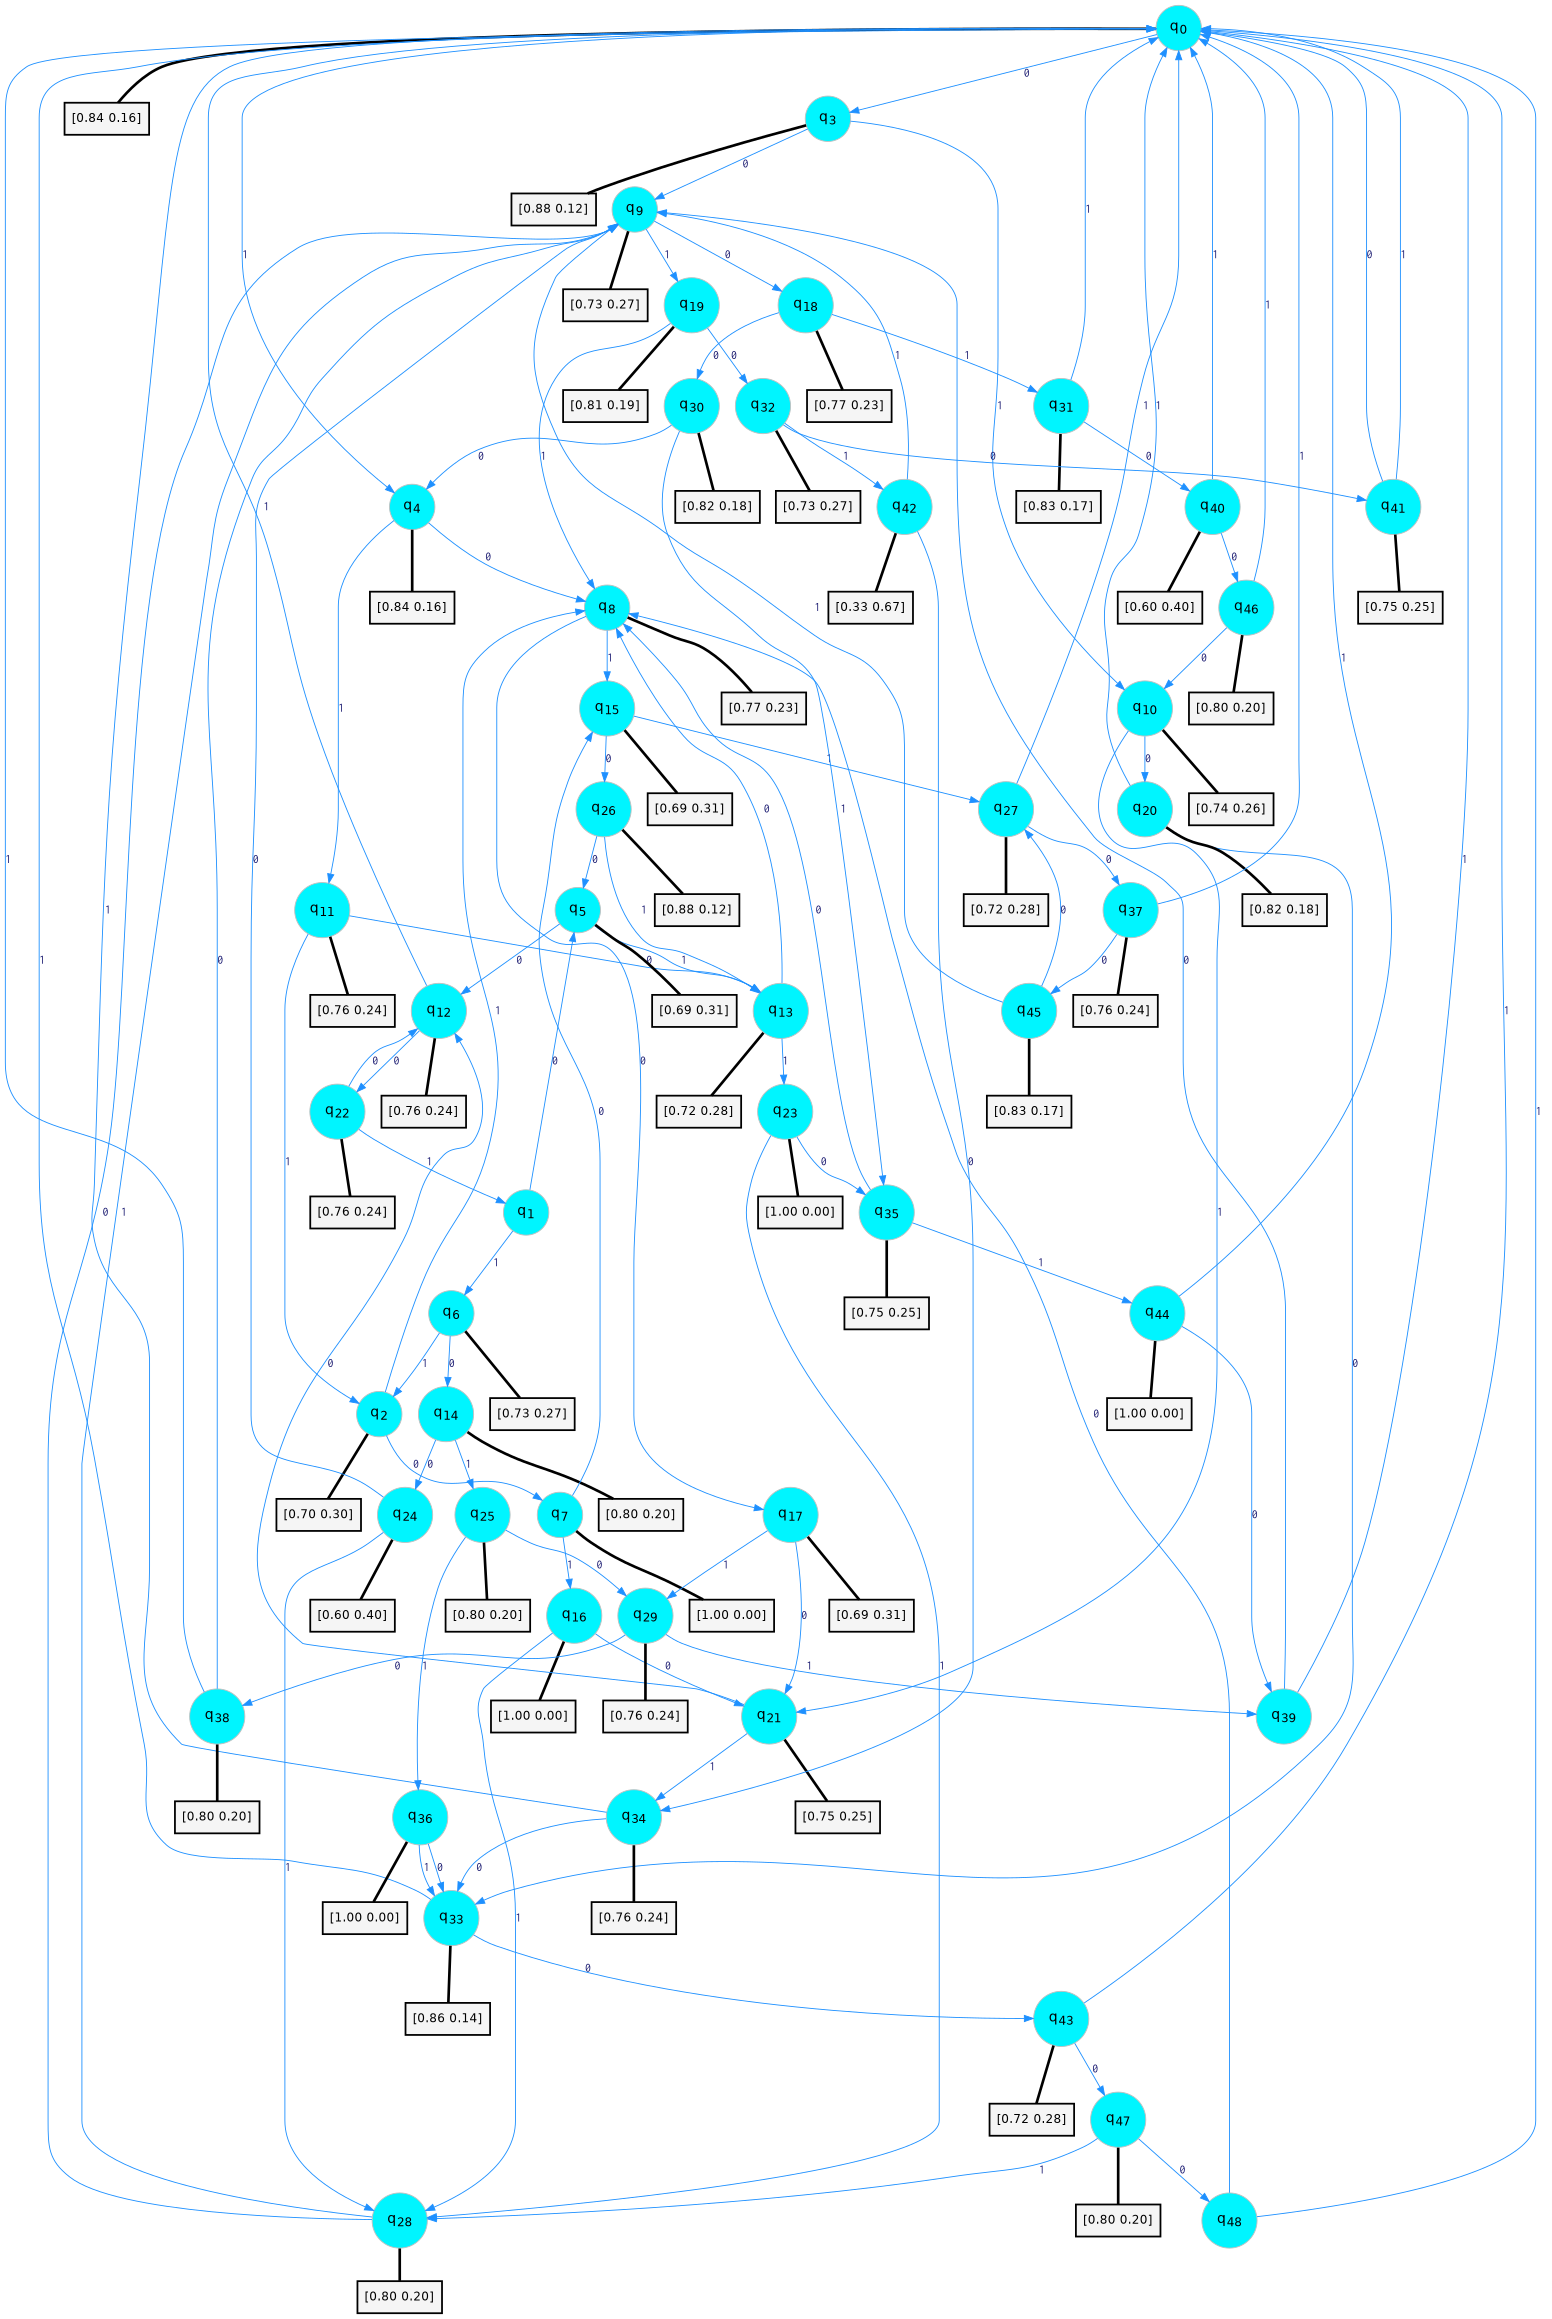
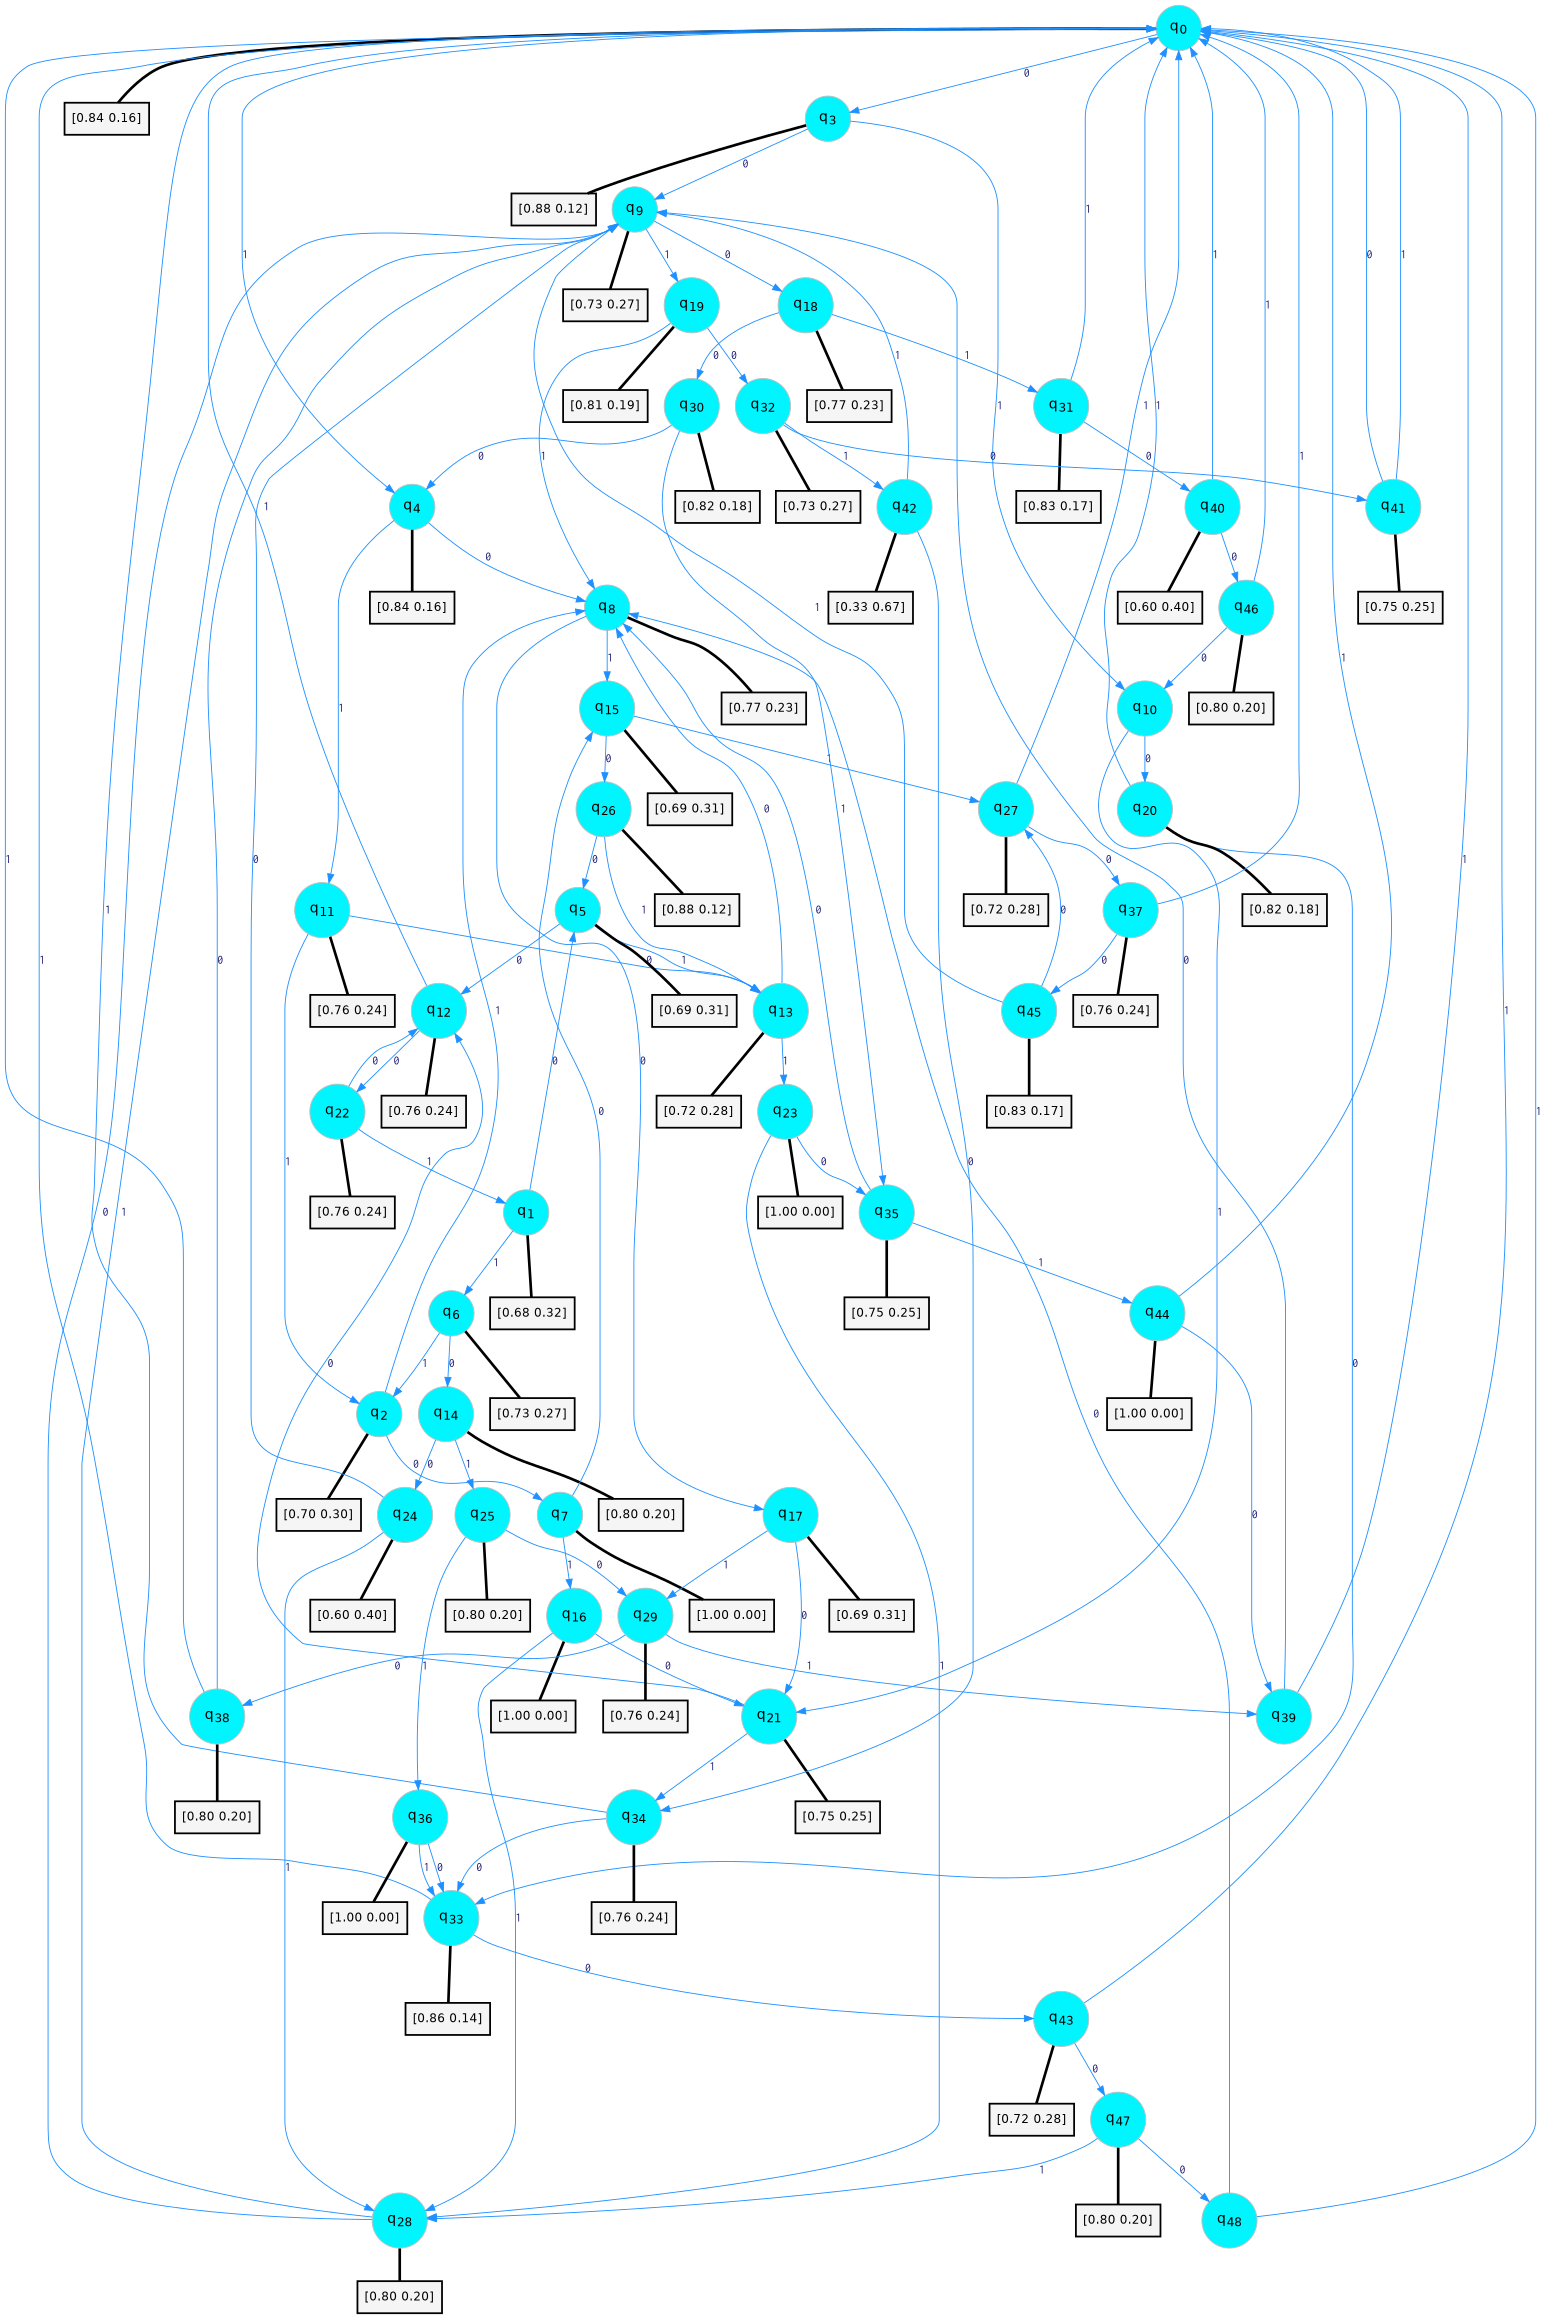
(1231, 809) -> none
none -> (532, 1313)
